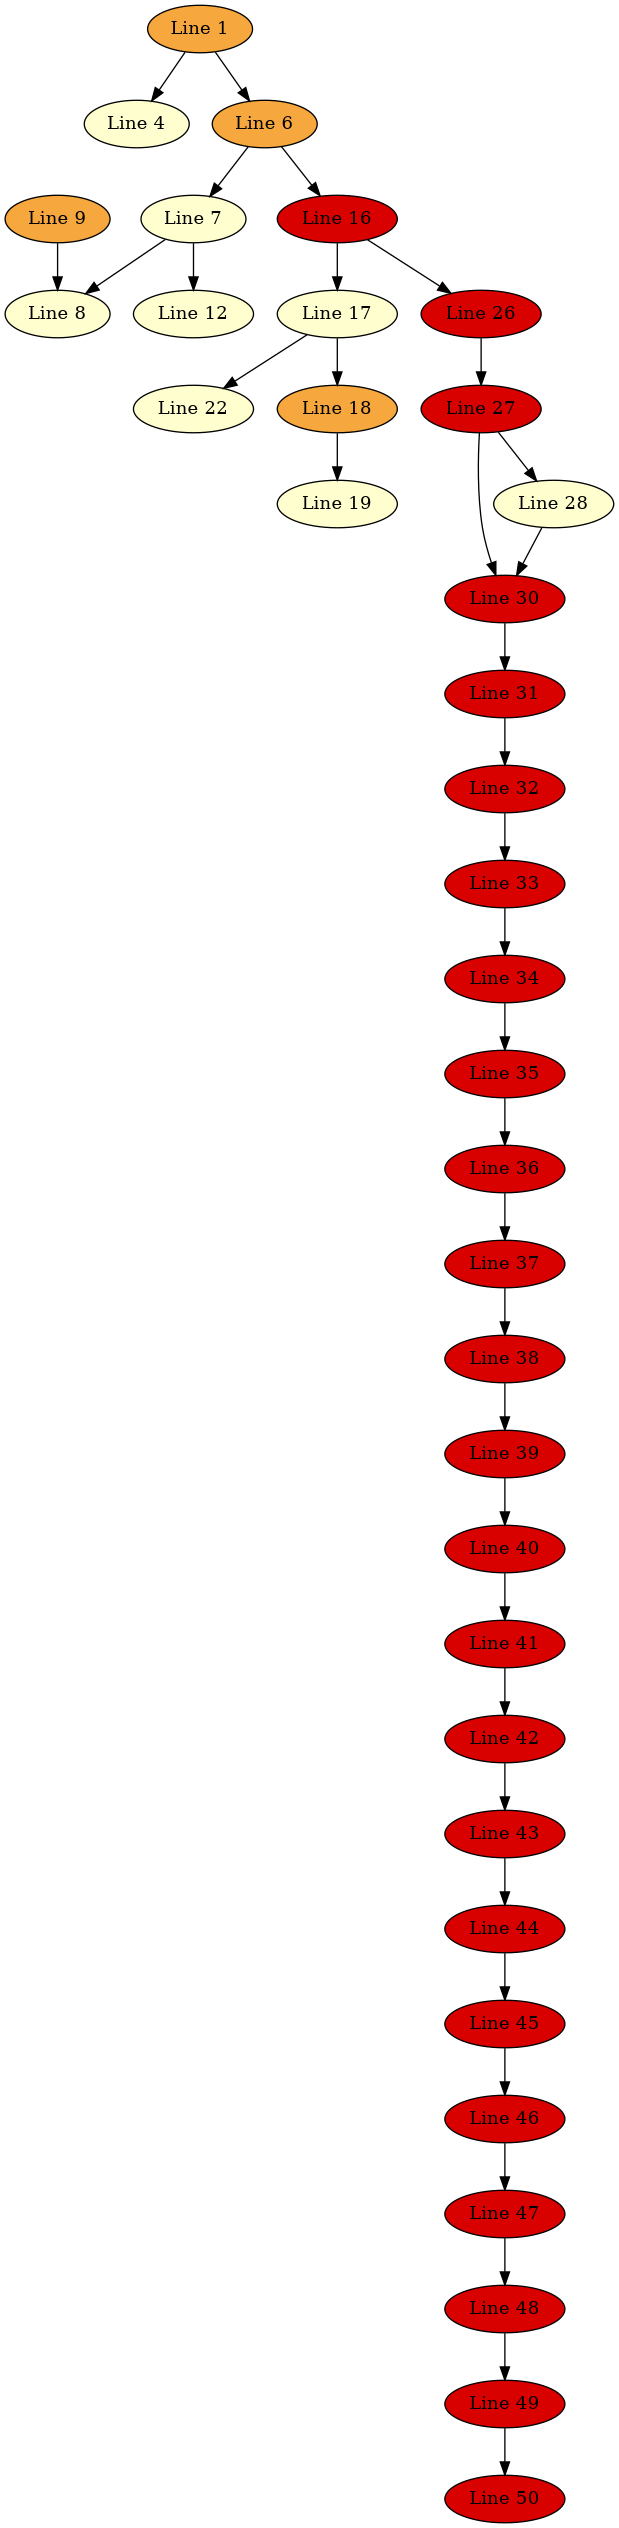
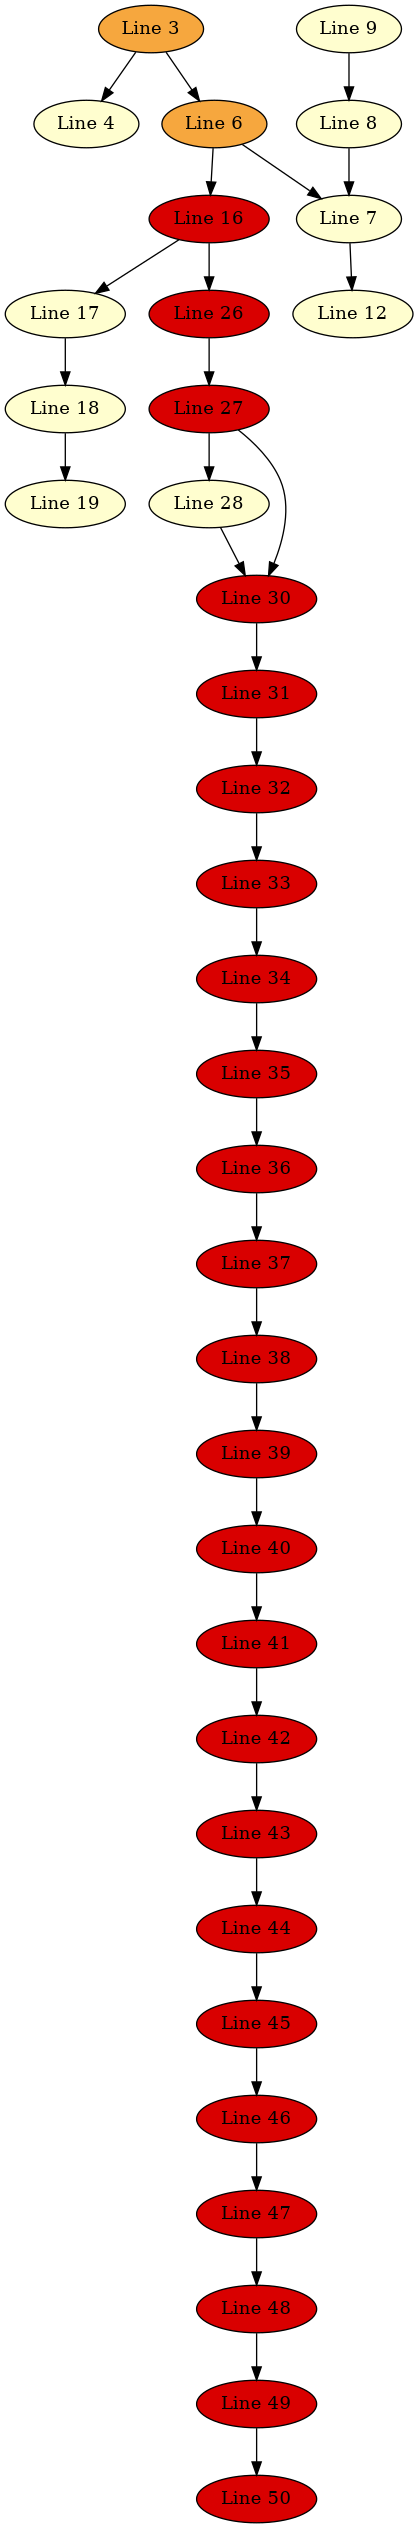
(200, 29) -> (151, 29)
(58, 219) -> (349, 29)
(131, 263) -> (349, 165)
(193, 409) -> none
(337, 409) -> (65, 409)
